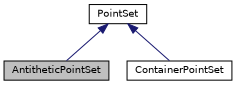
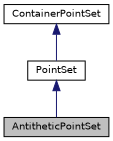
(153, 46) -> (56, 48)
